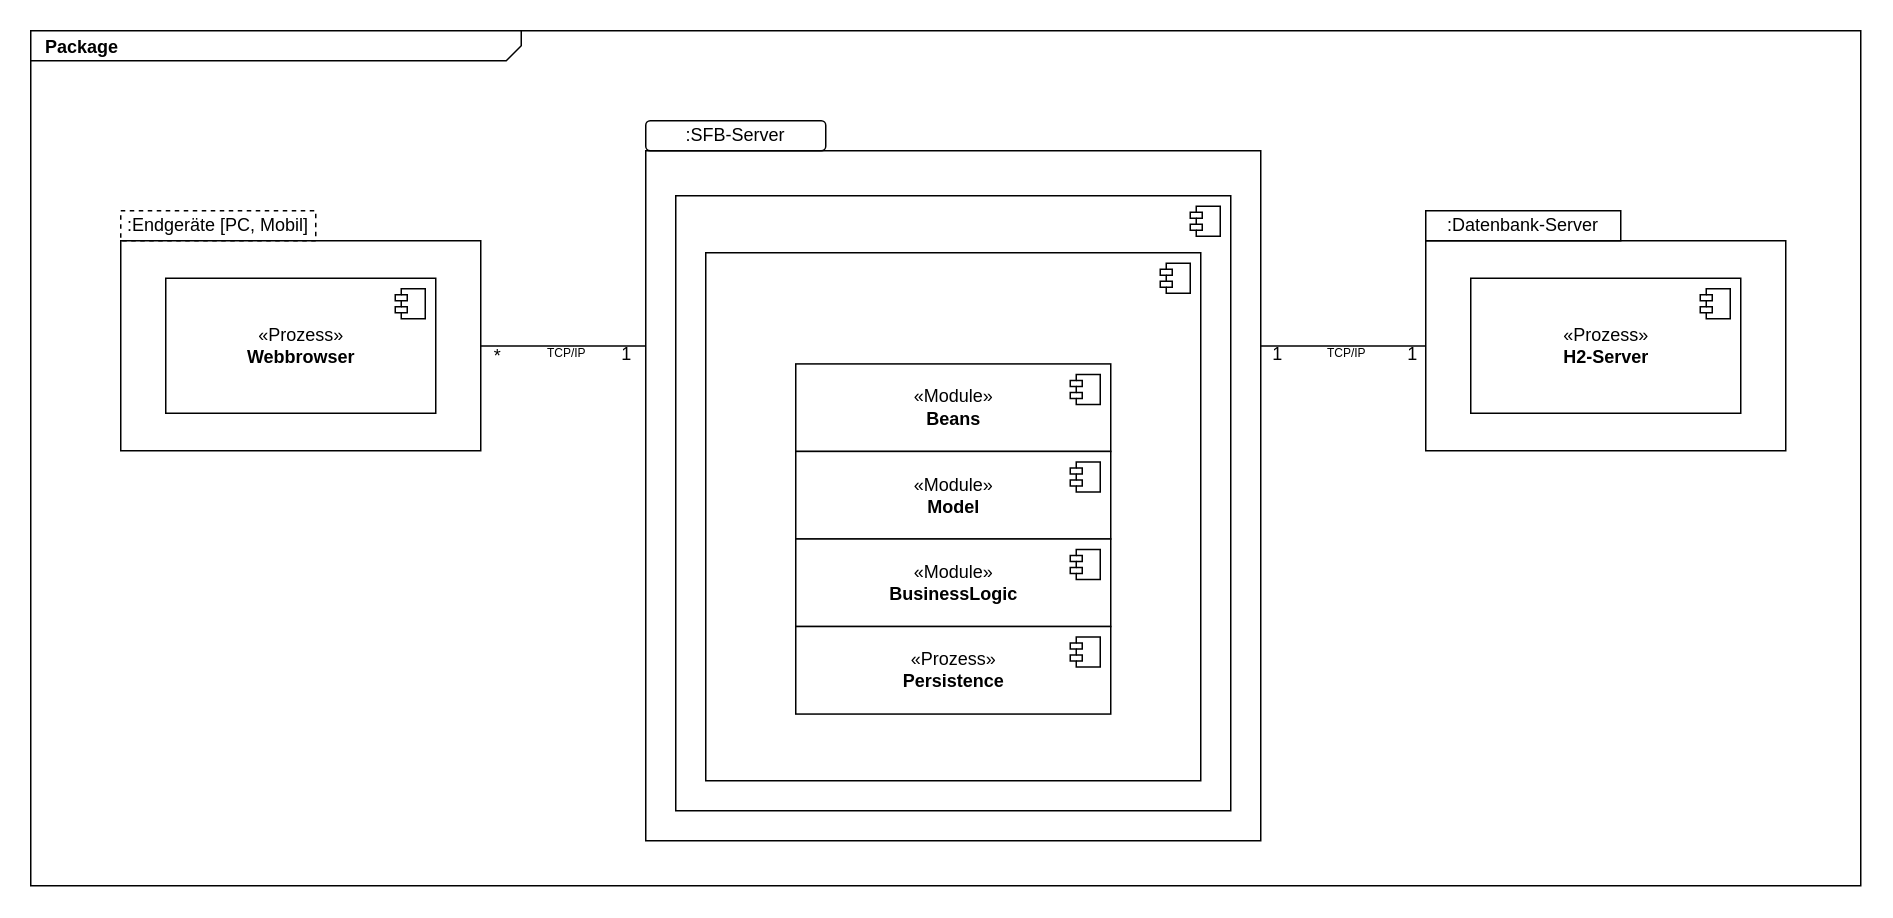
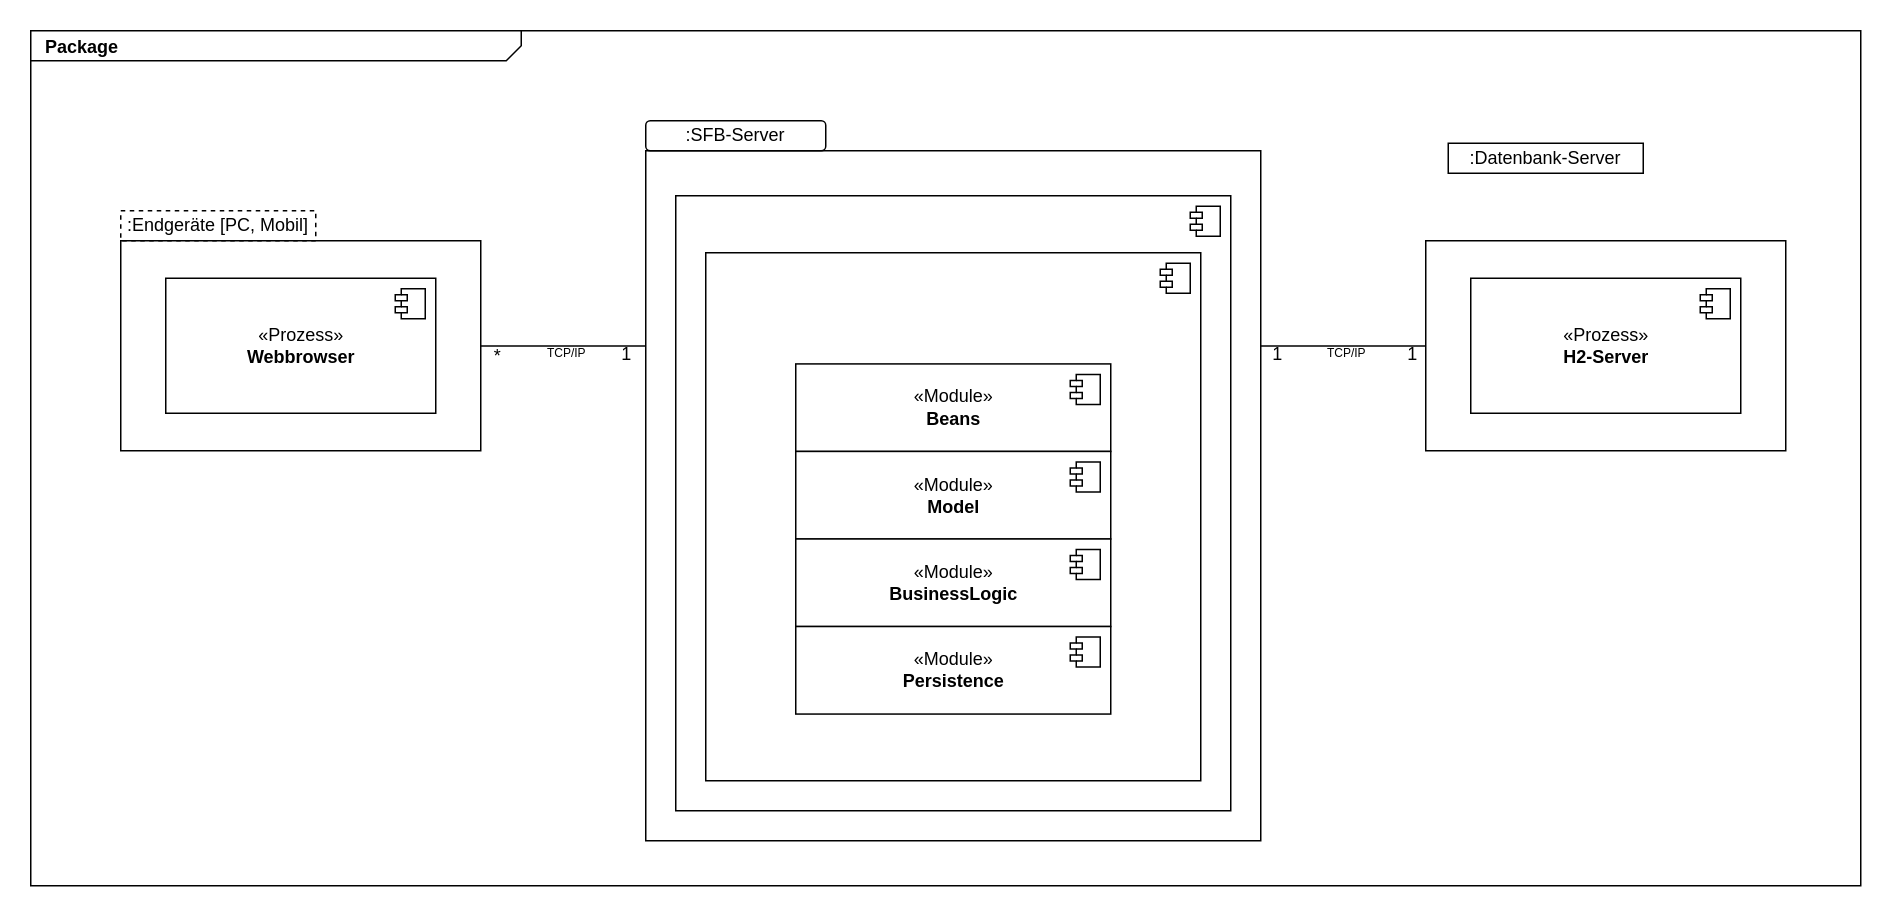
(1523, 226) -> (1546, 158)
(954, 670) -> (954, 670)
